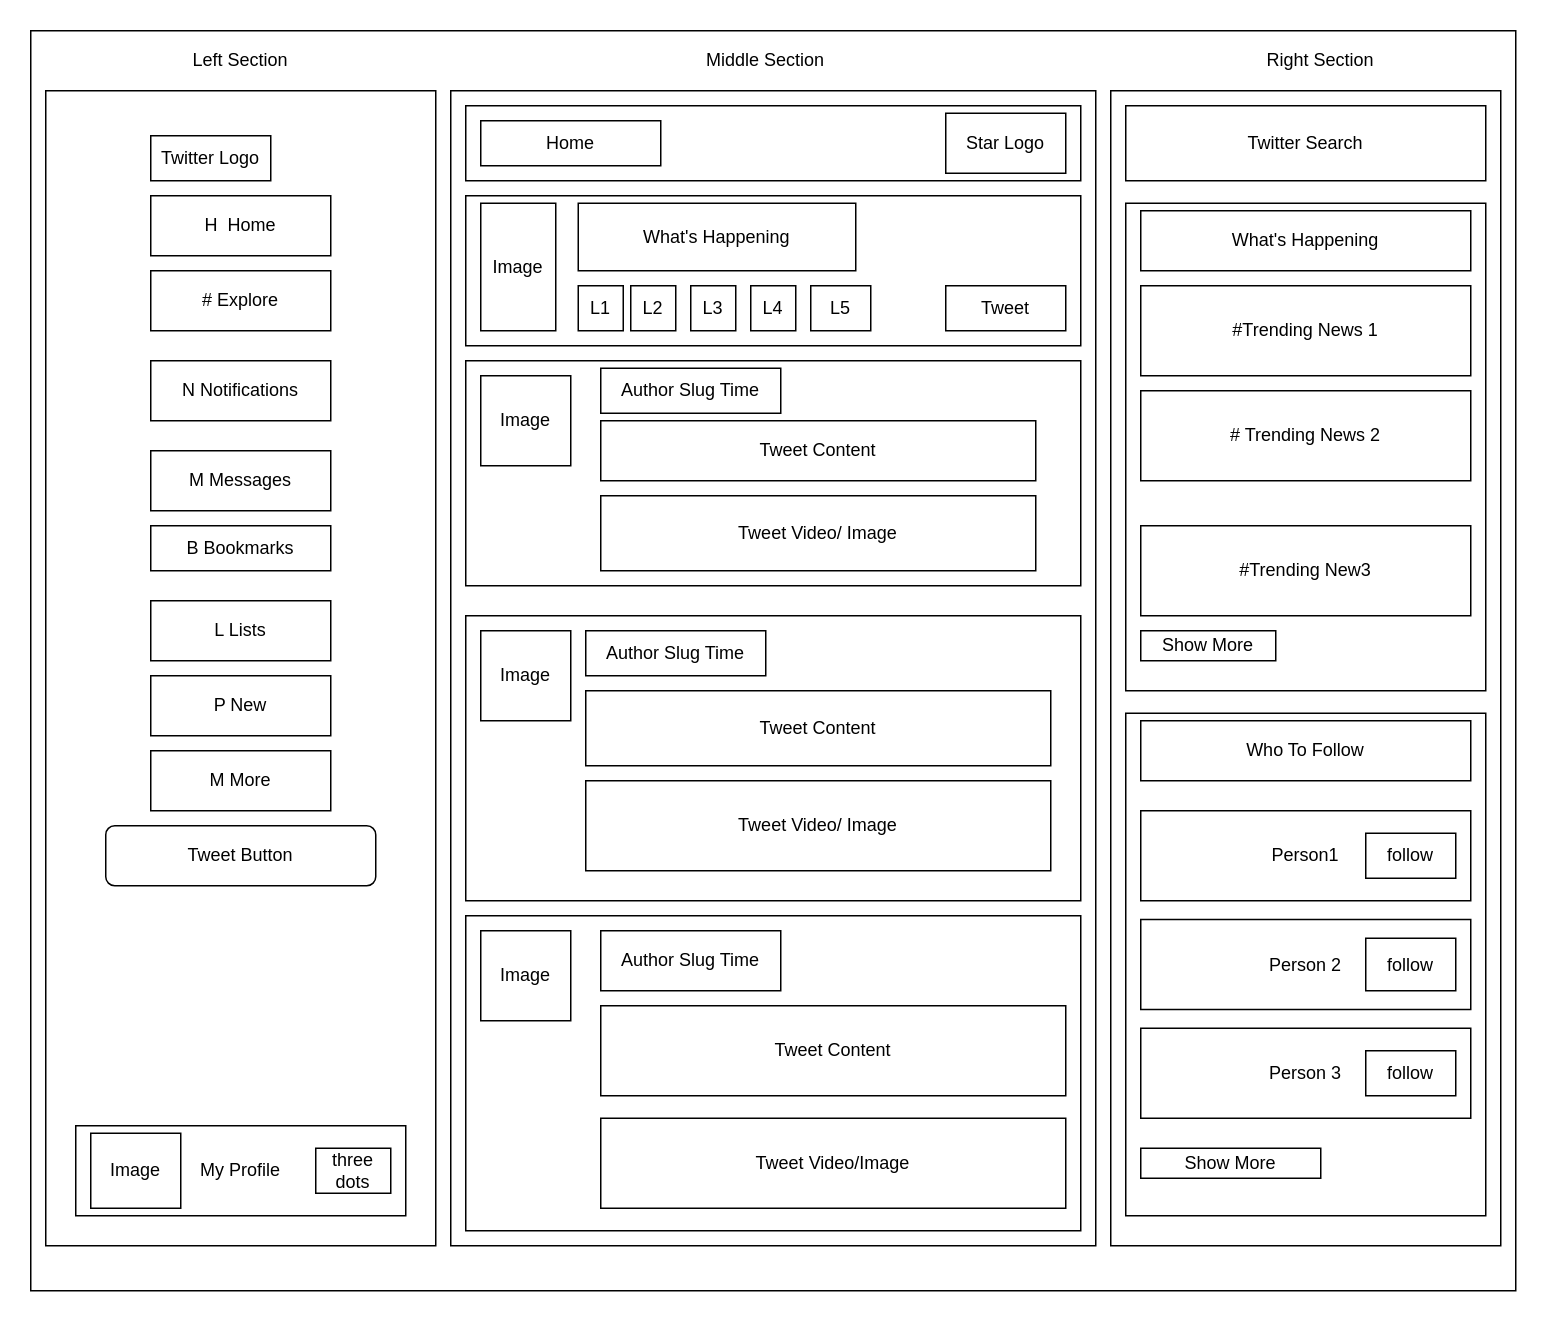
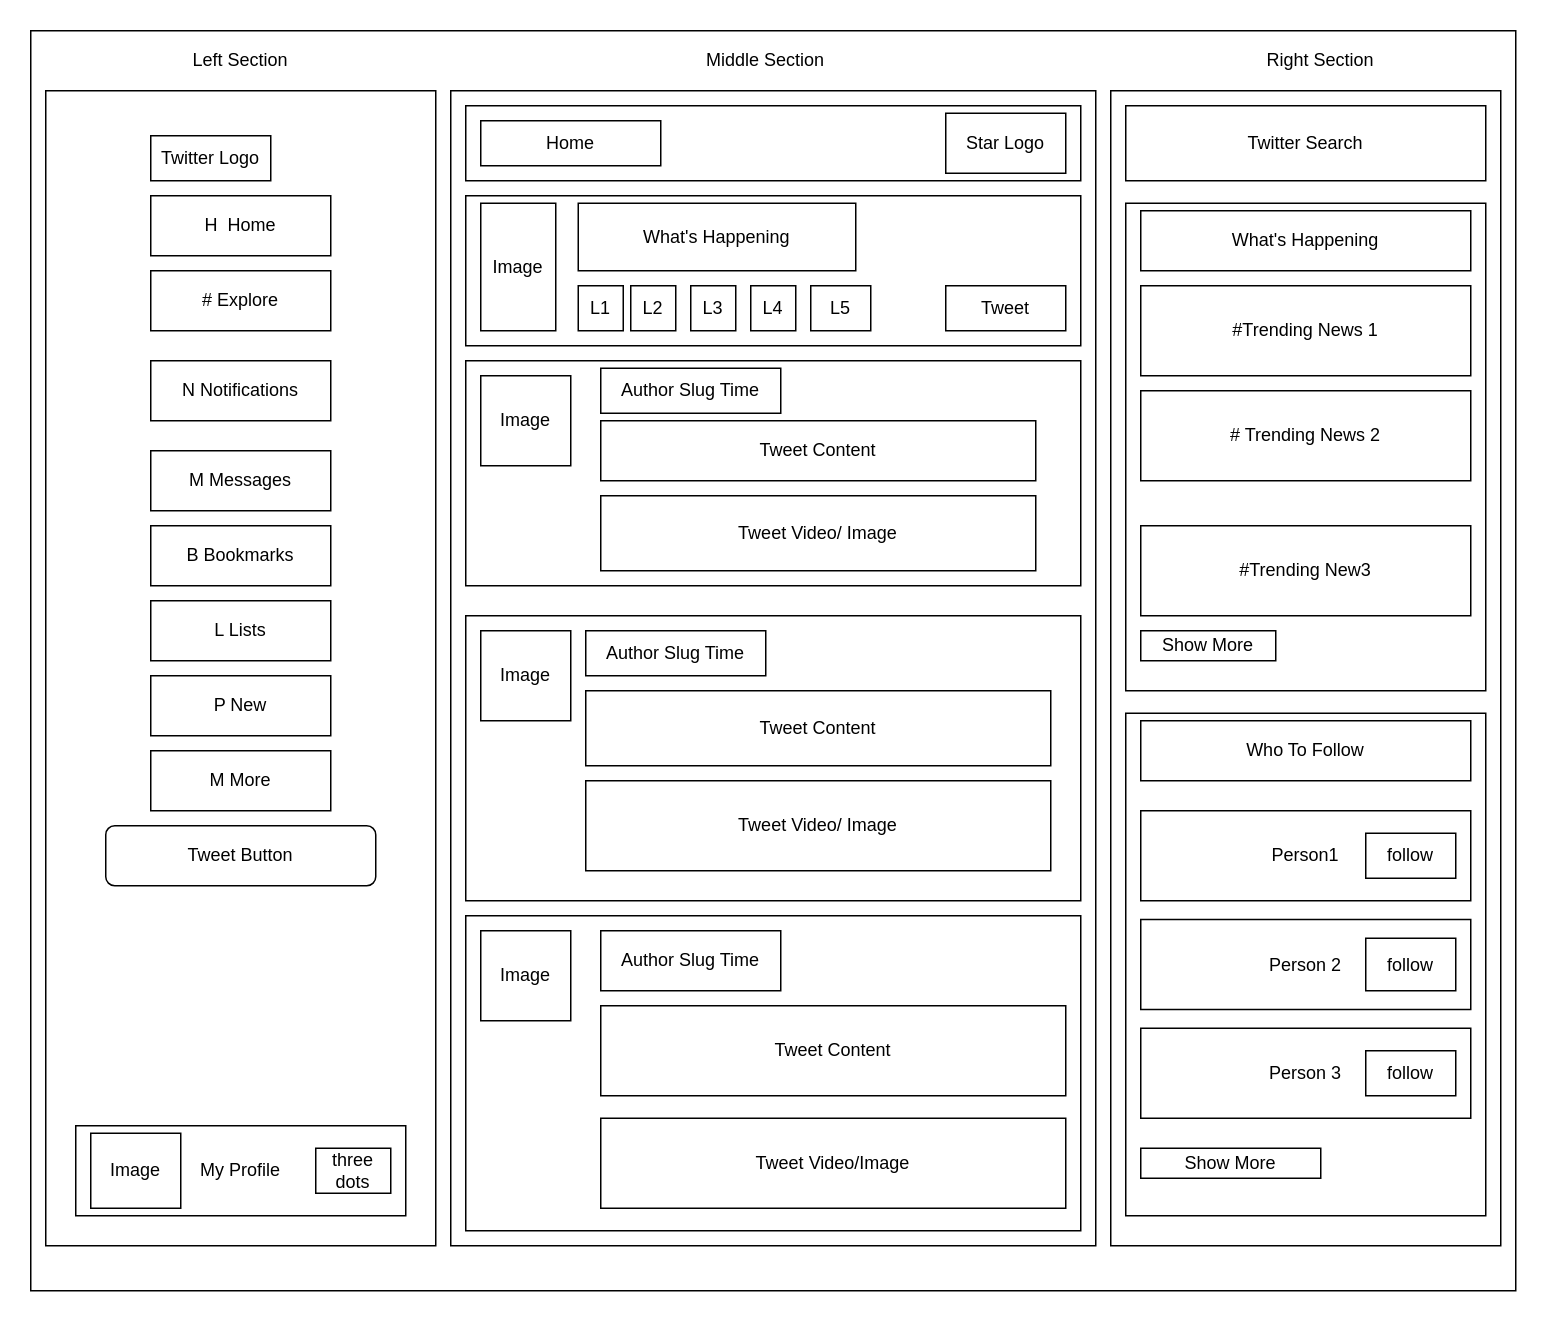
(241, 548) -> (241, 556)
